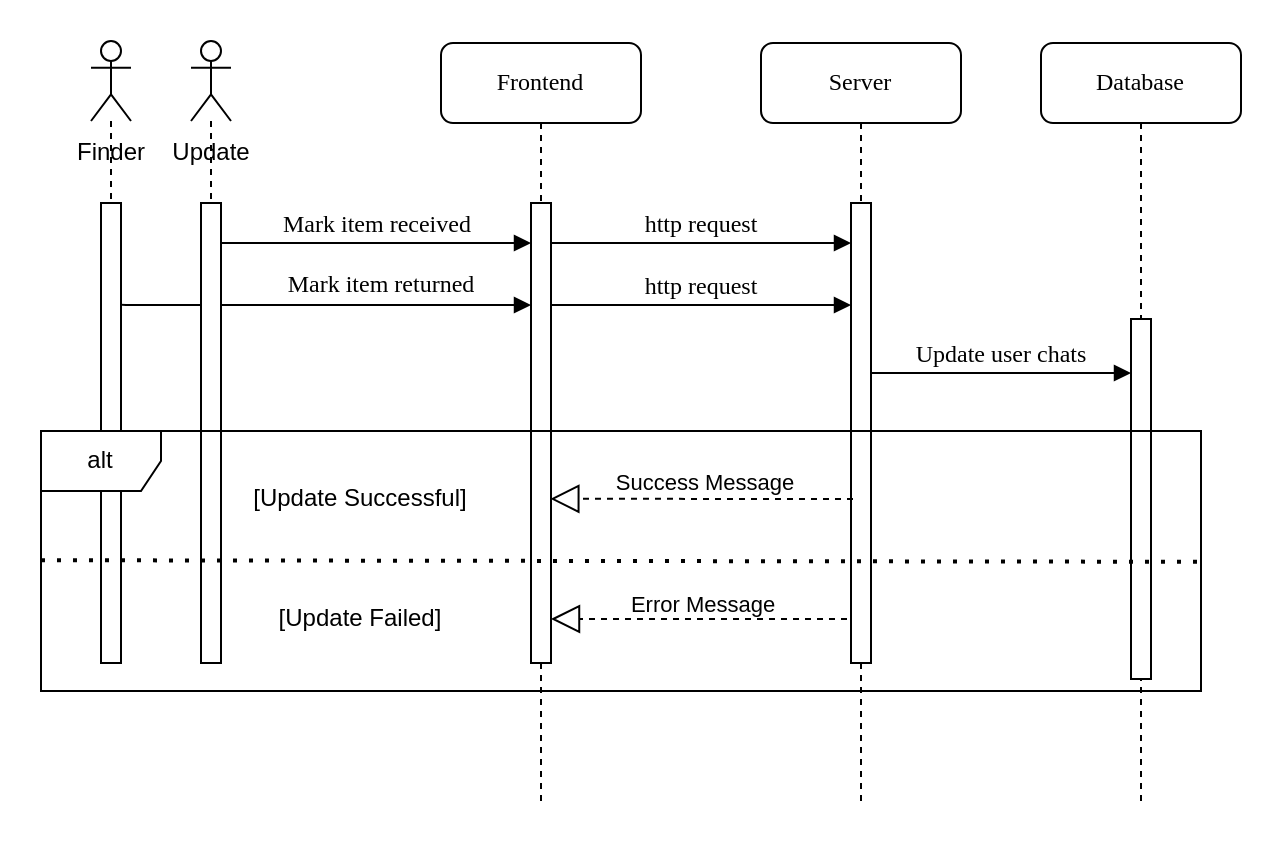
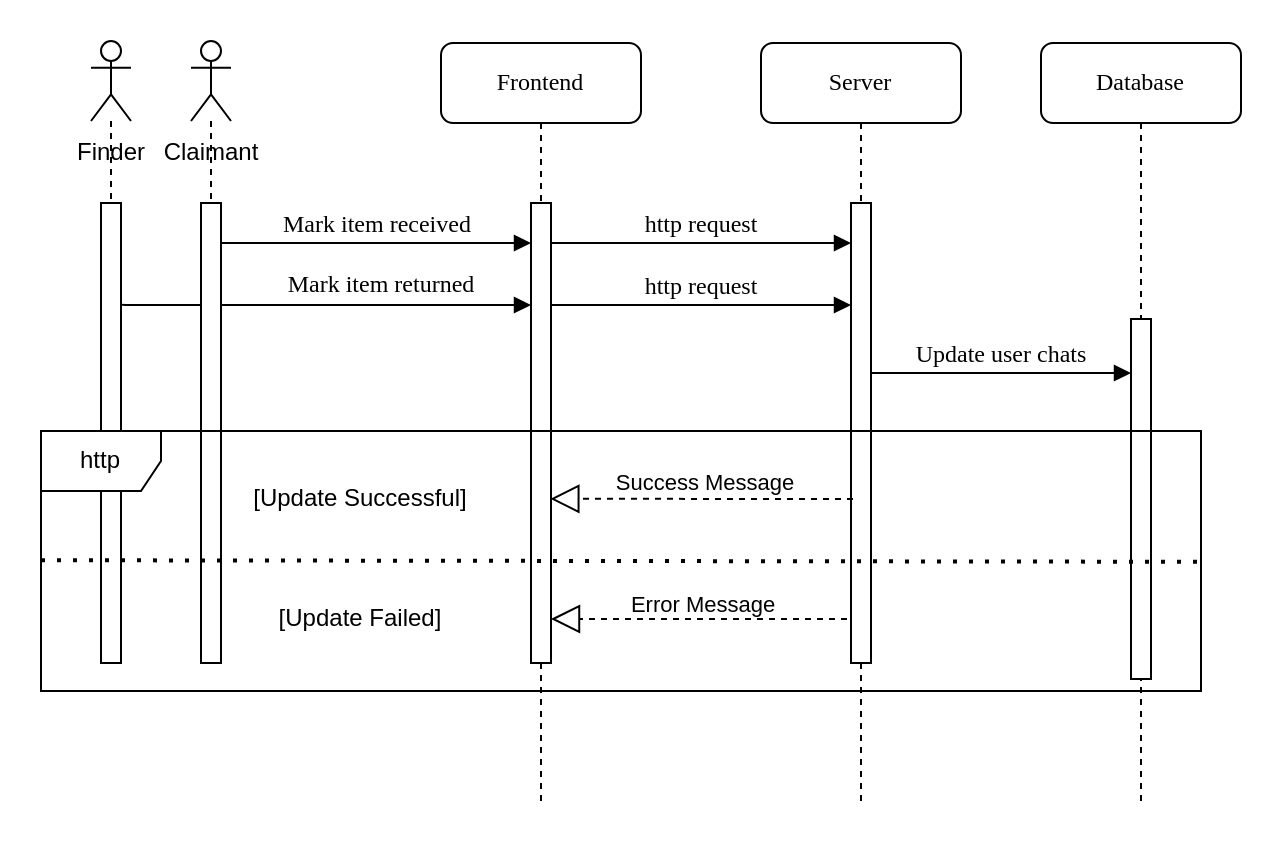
(212, 153) -> (212, 153)
(101, 461) -> (101, 461)
